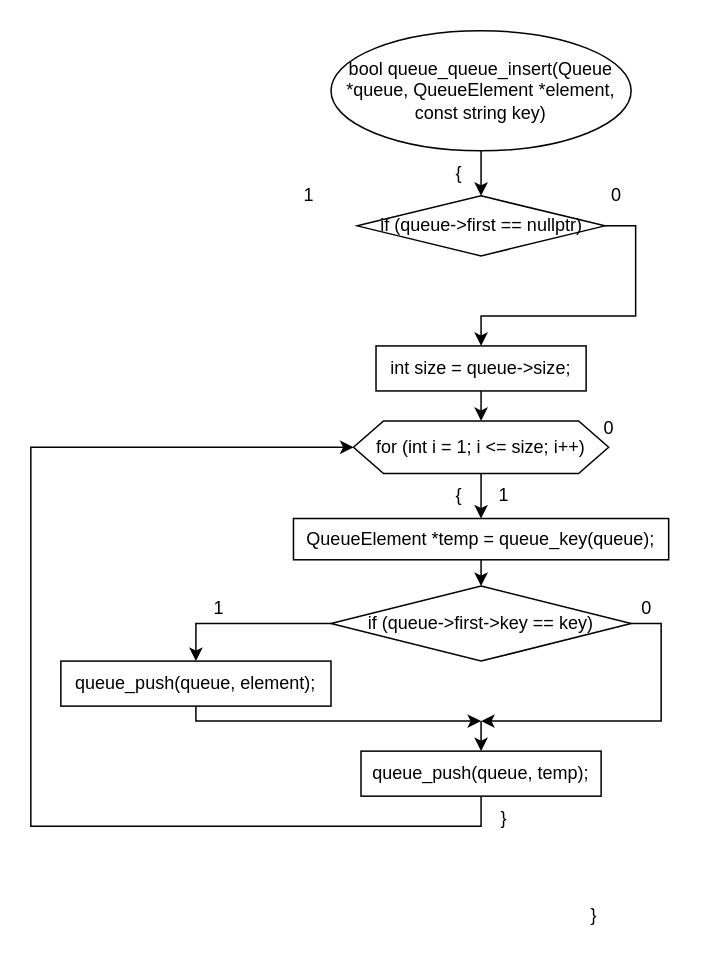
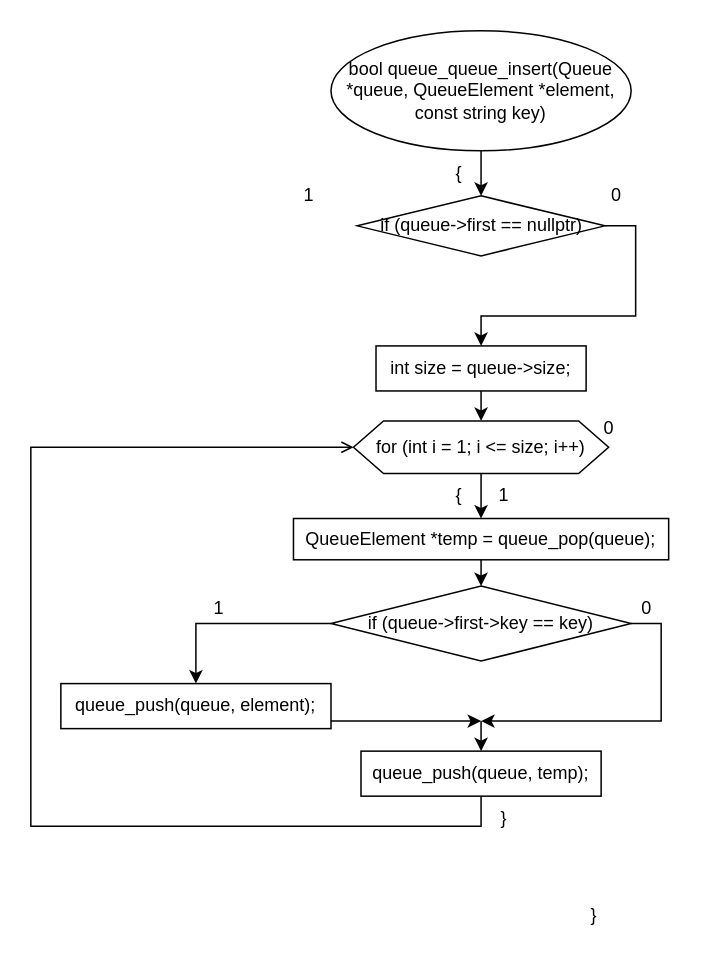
(342, 447) -> (344, 447)
(481, 539) -> (481, 539)
(196, 683) -> (196, 706)
